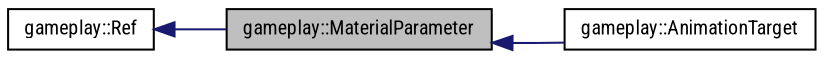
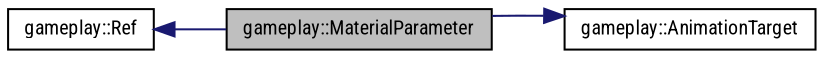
(538, 43) -> (518, 16)
